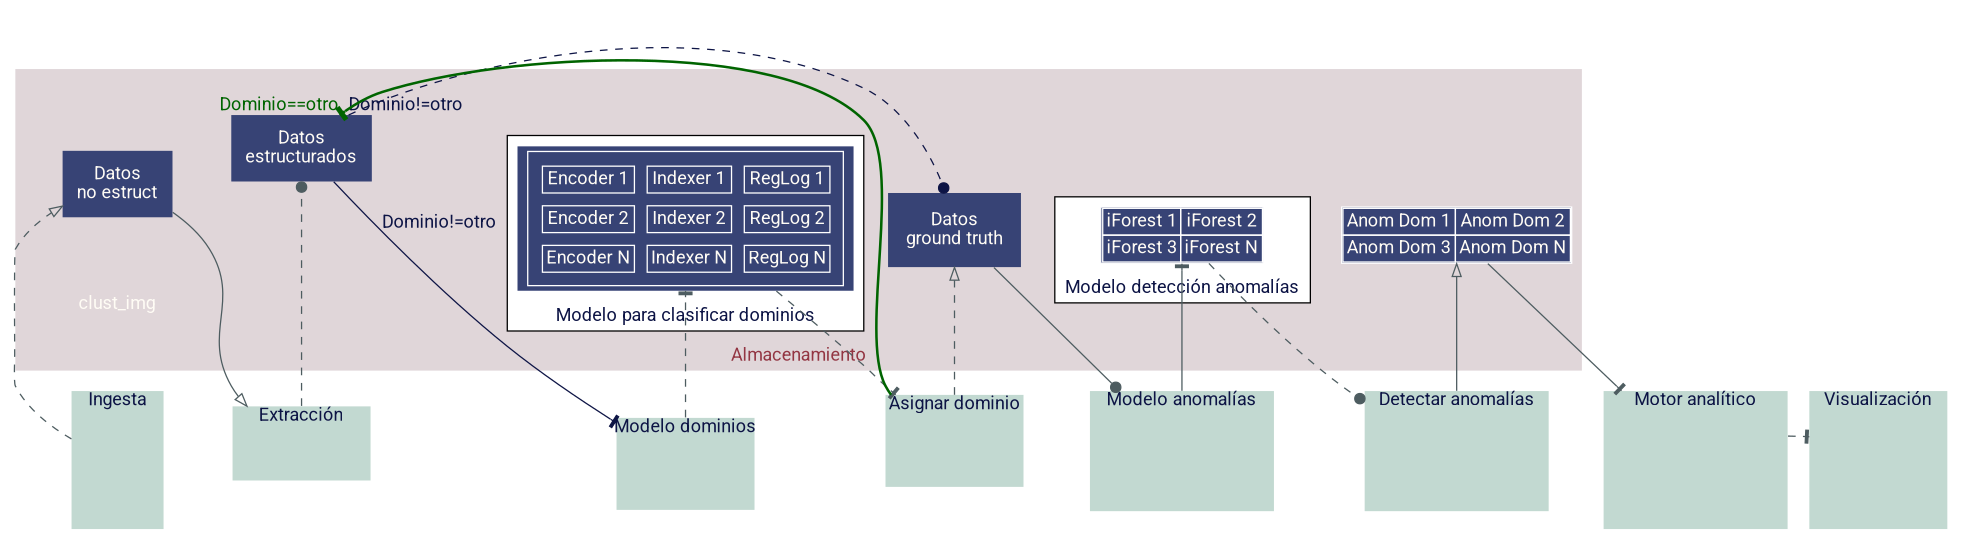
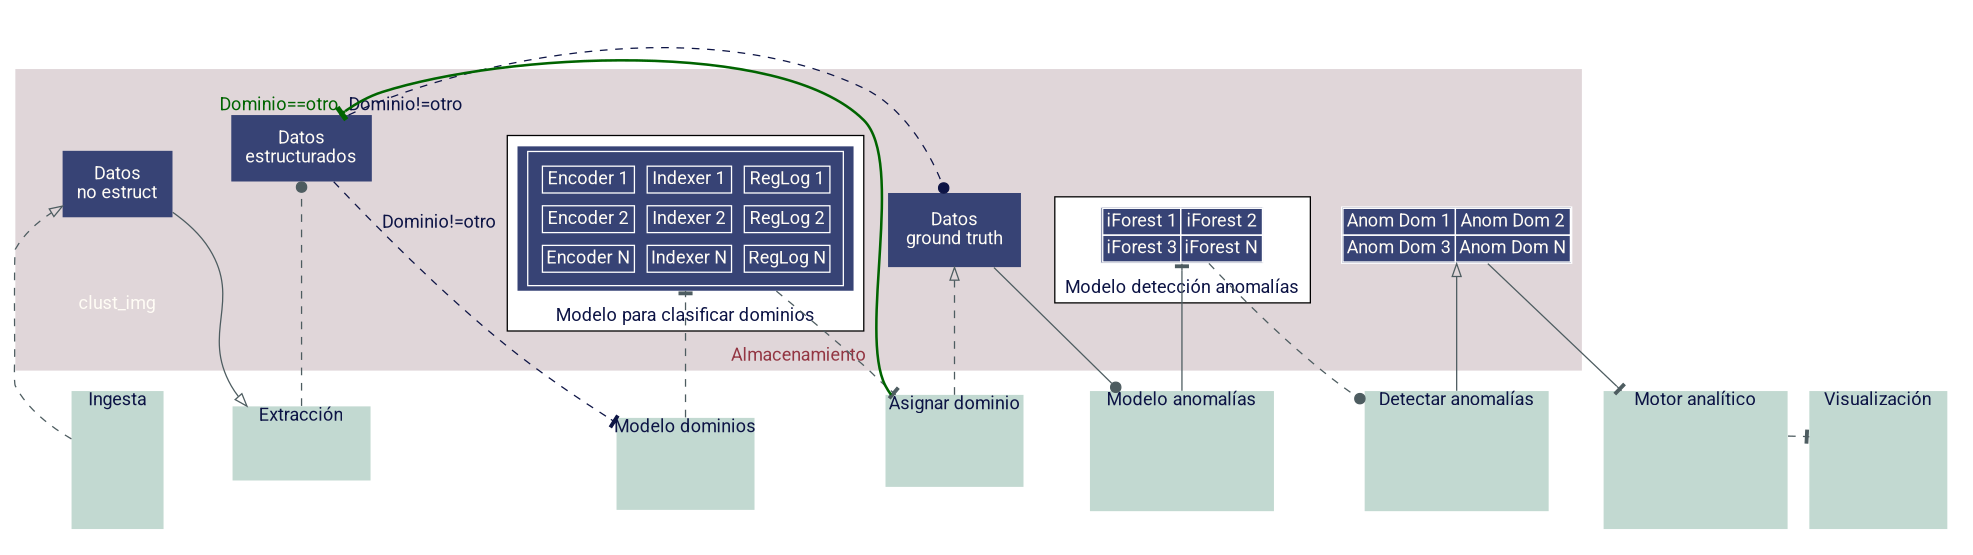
(464, 310) -> (464, 310)
